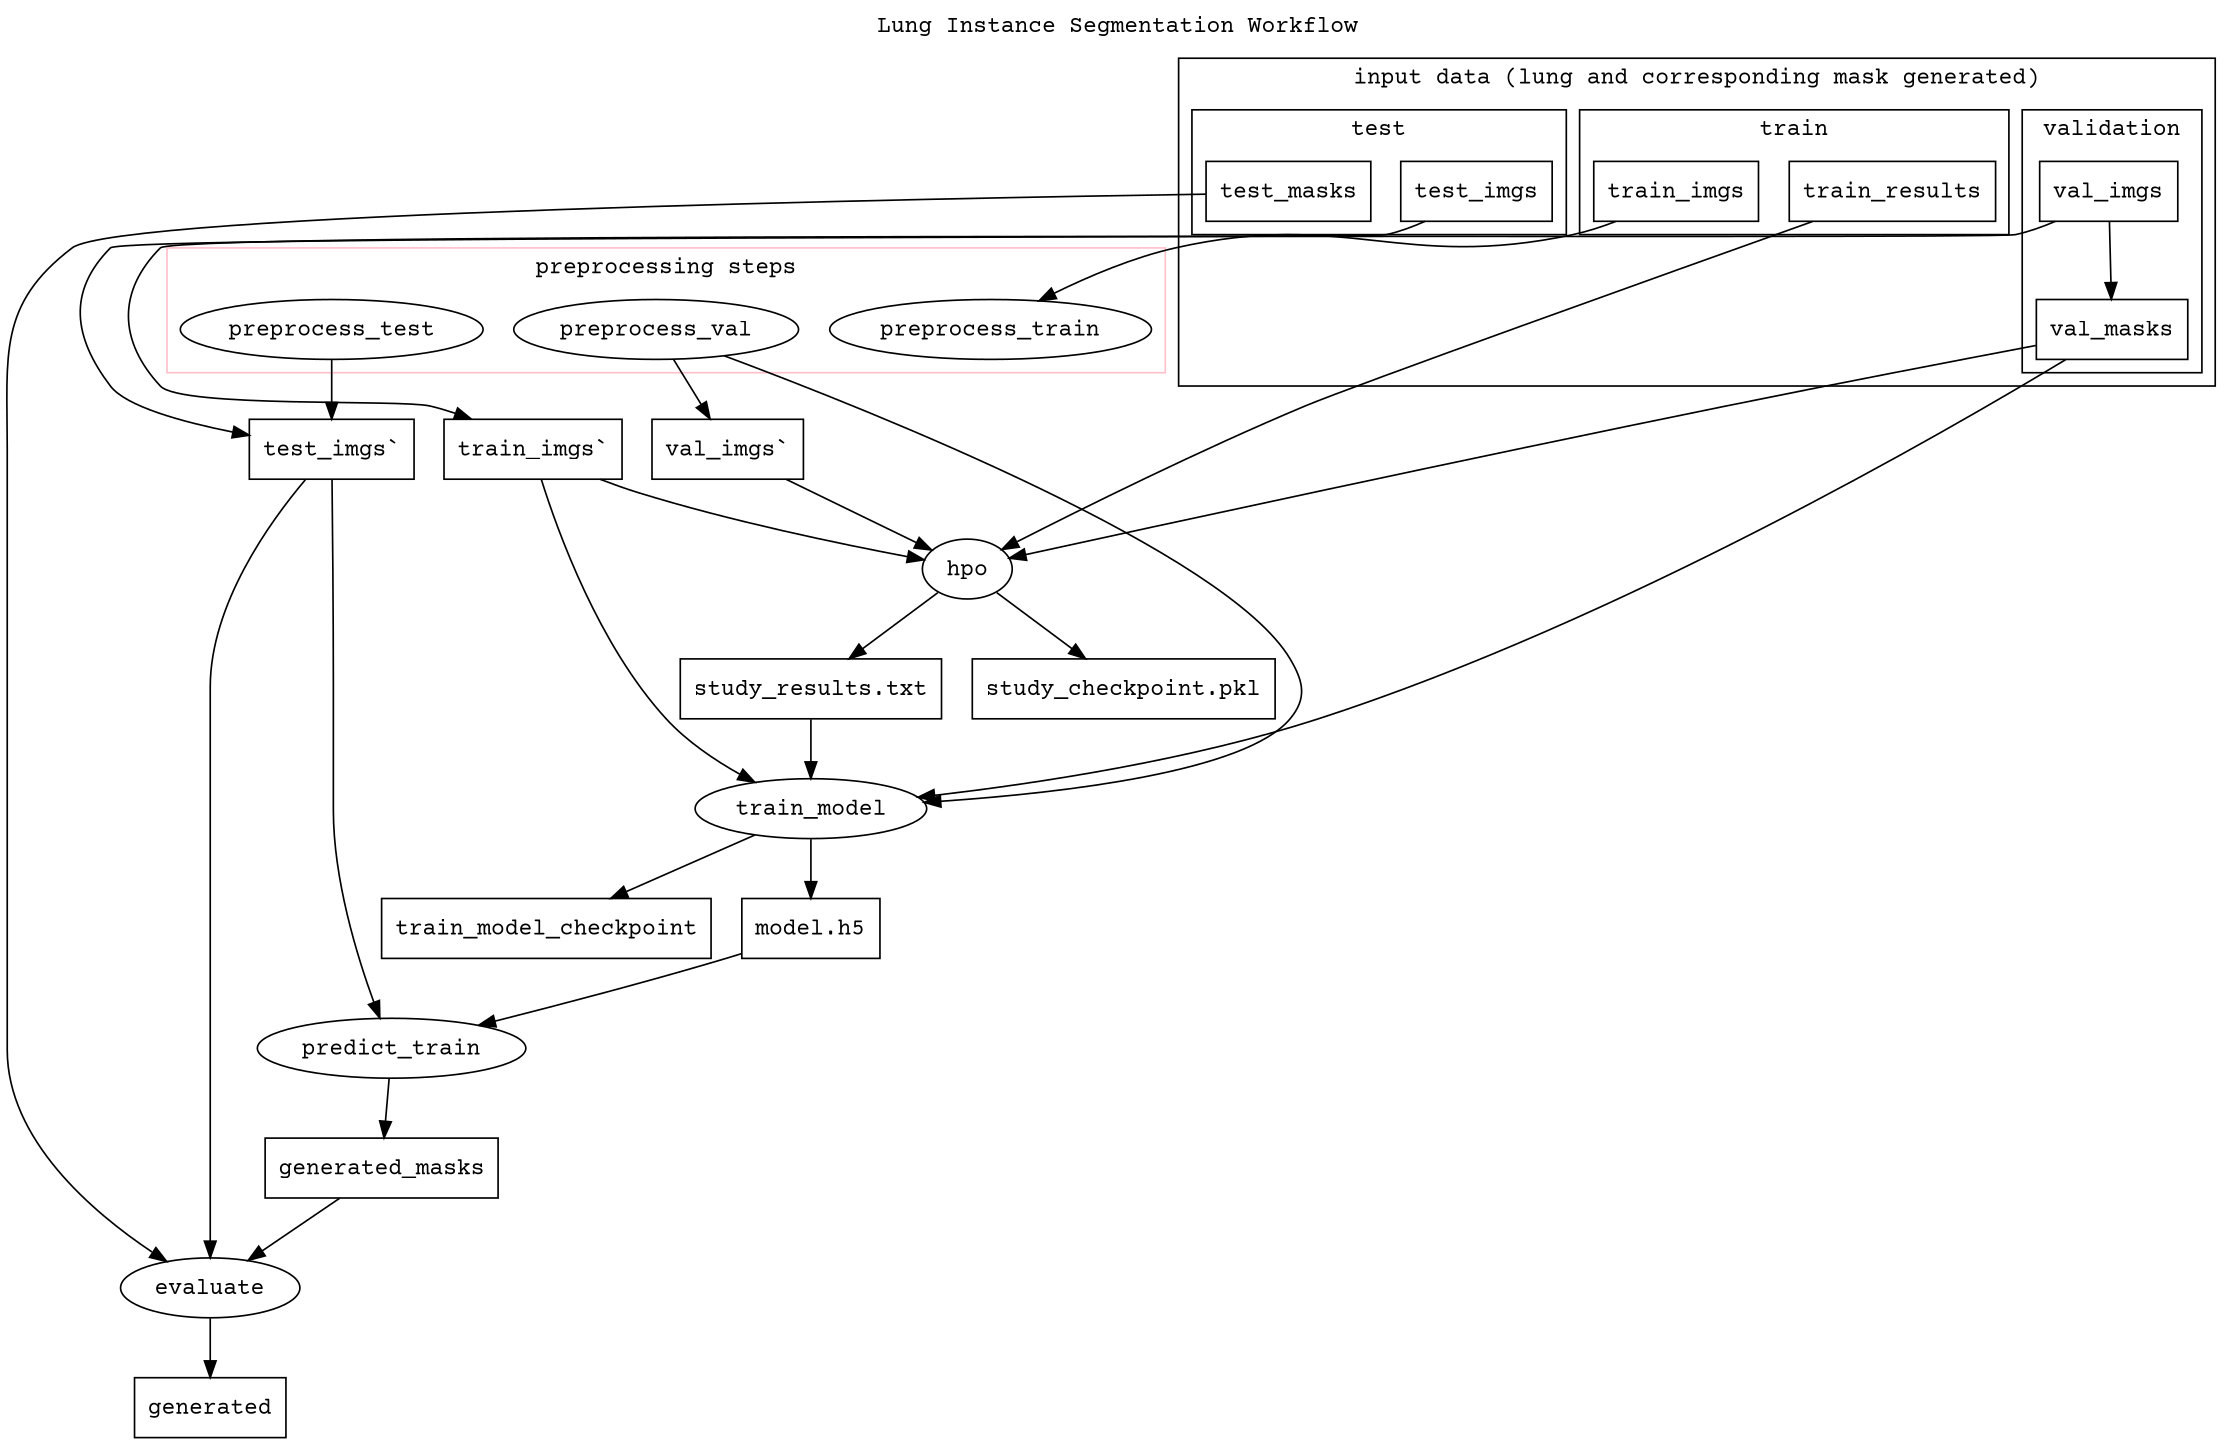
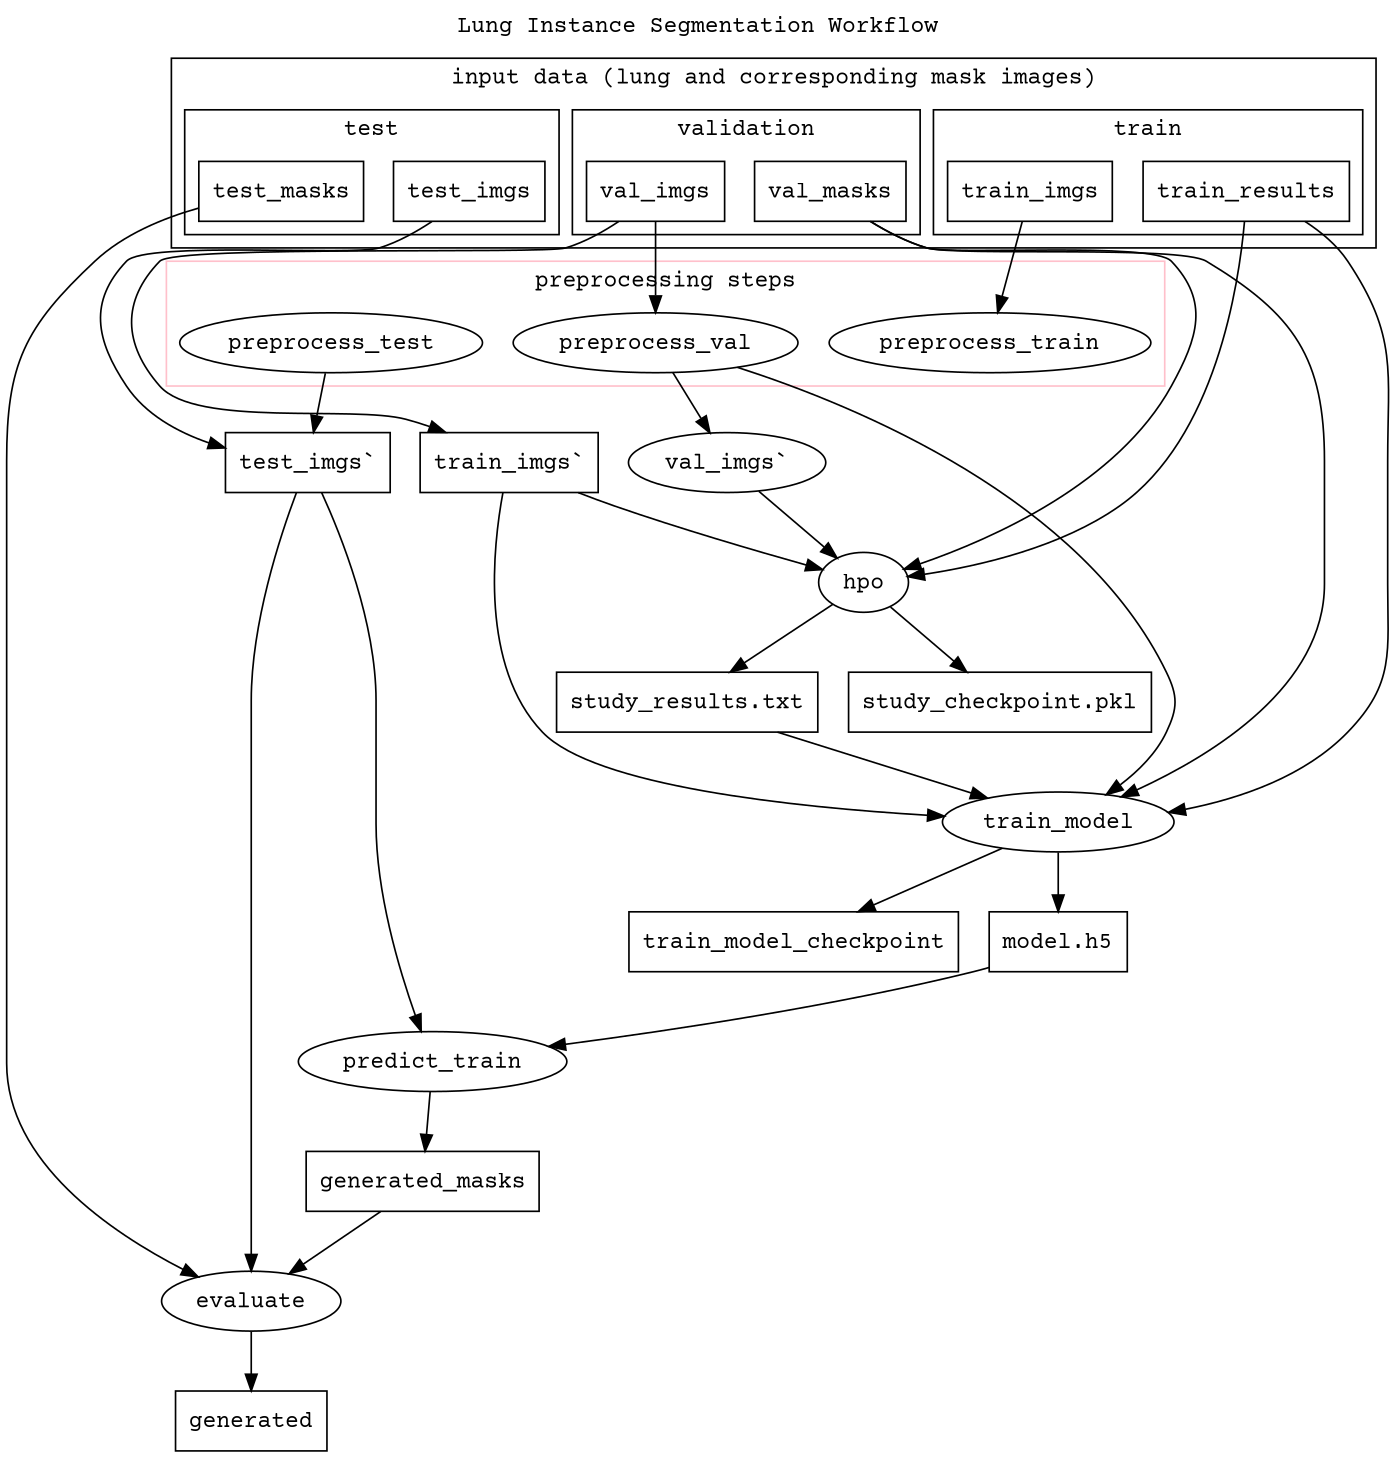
(1697, 77) -> (774, 77)
(2110, 252) -> (656, 271)
(728, 449) -> (727, 463)
none -> (1388, 560)
